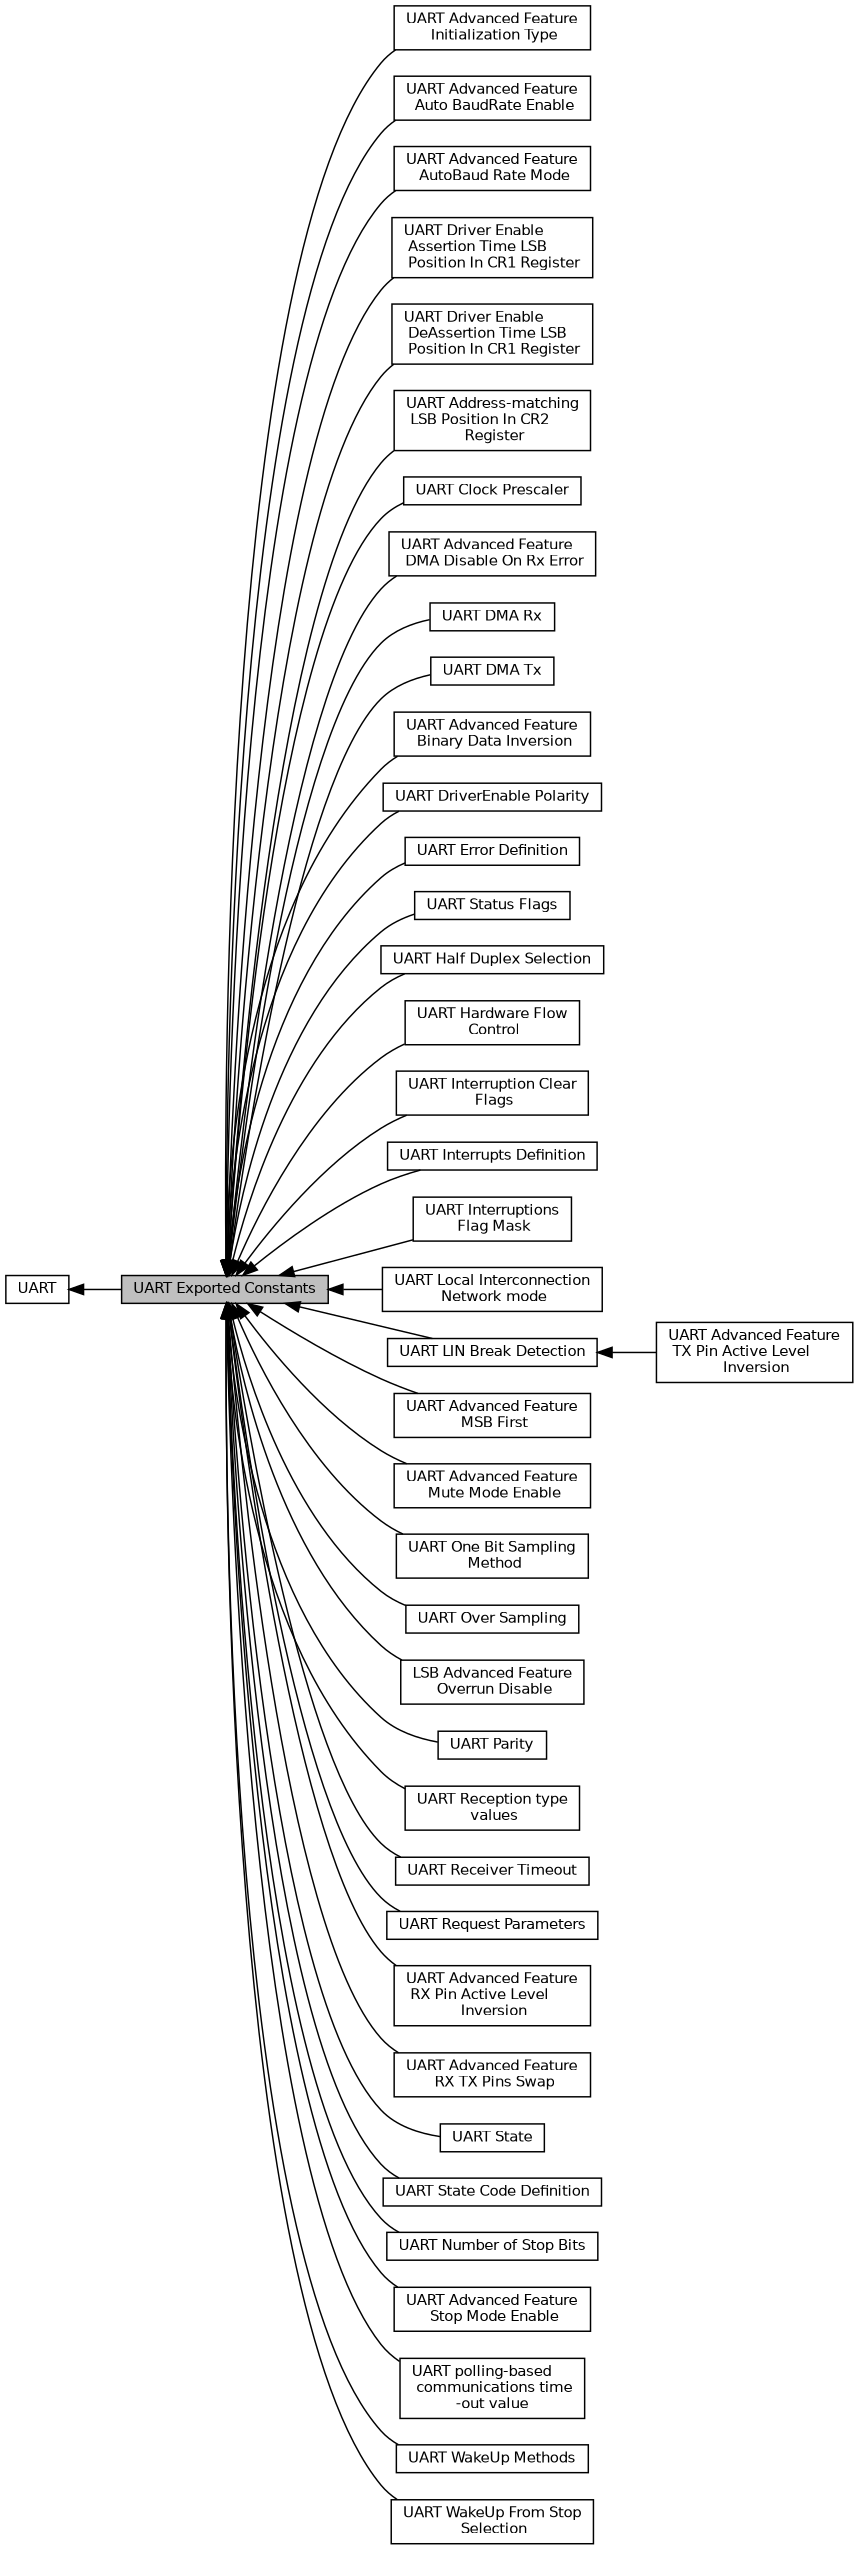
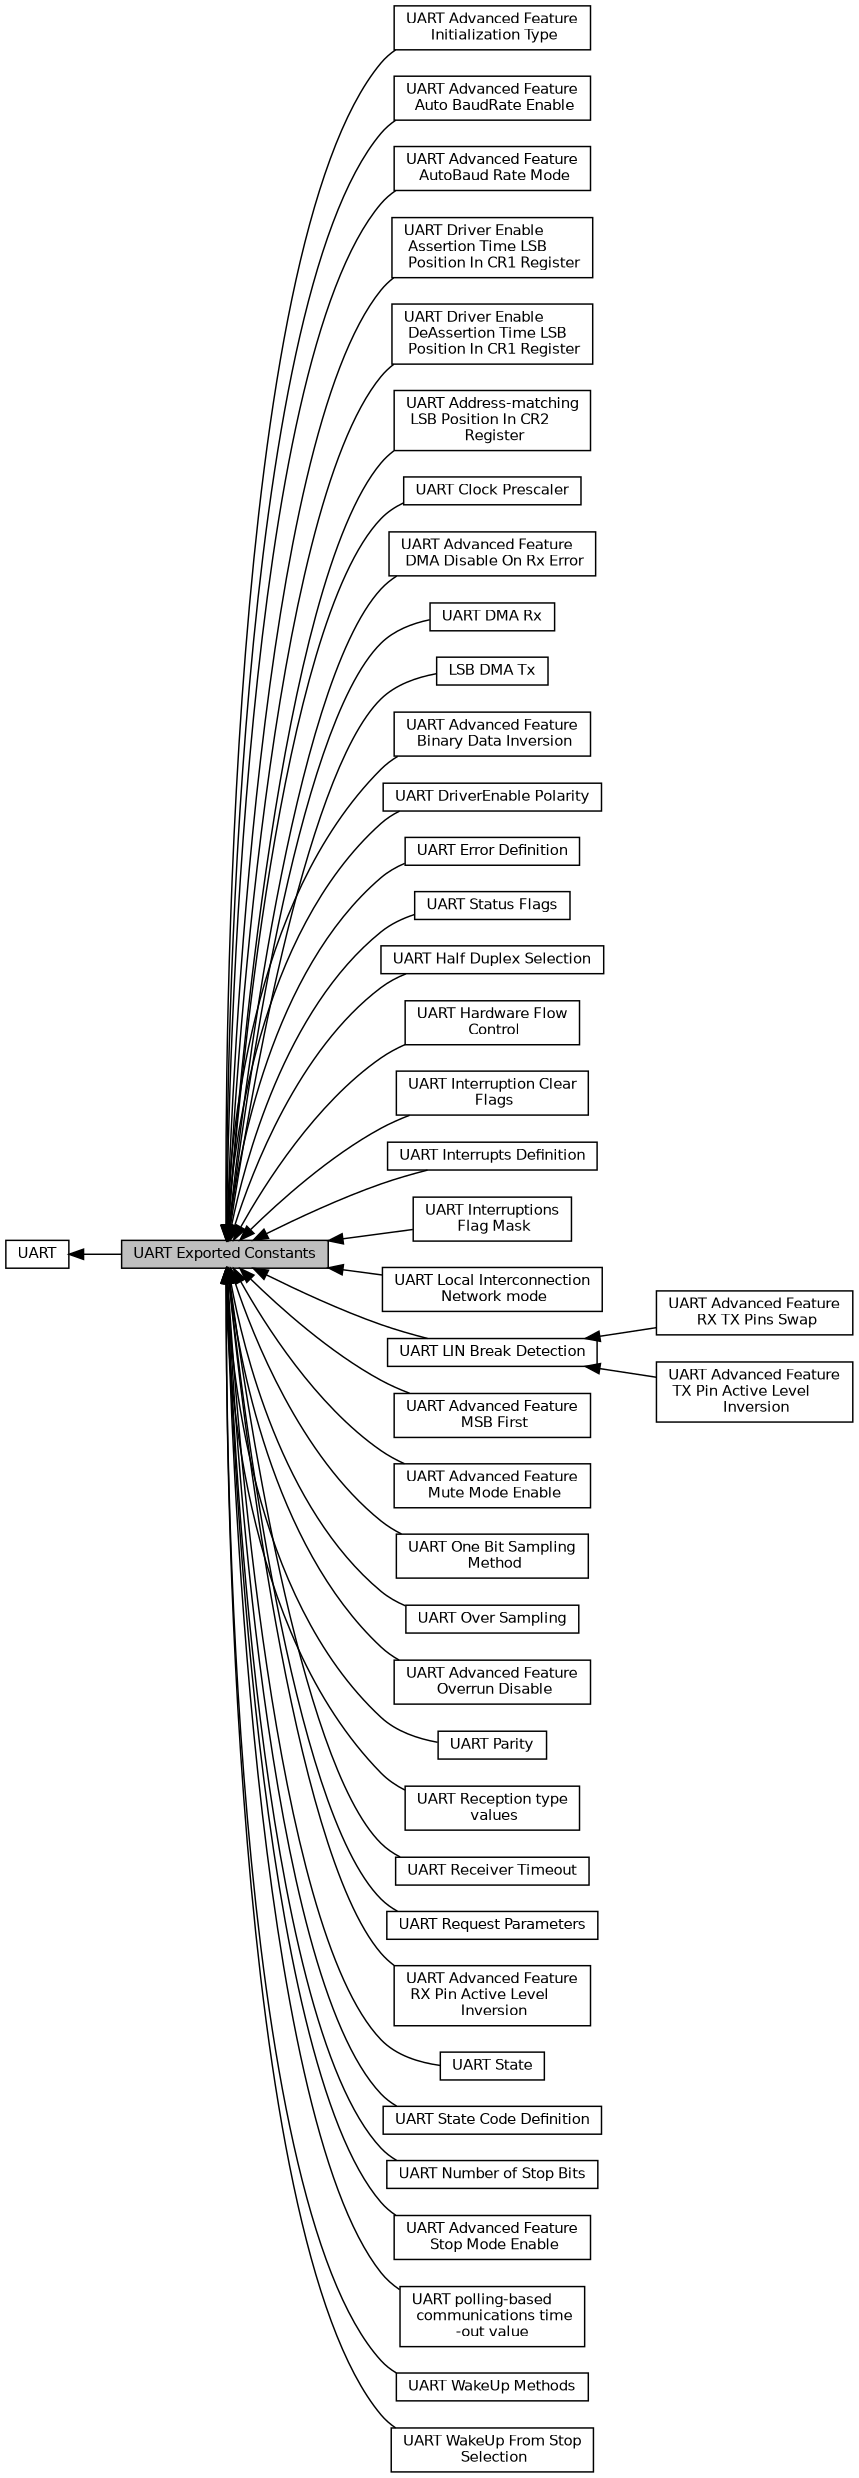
(492, 671) -> (492, 671)
(492, 1682) -> (492, 1682)
(274, 1698) -> (628, 1332)
